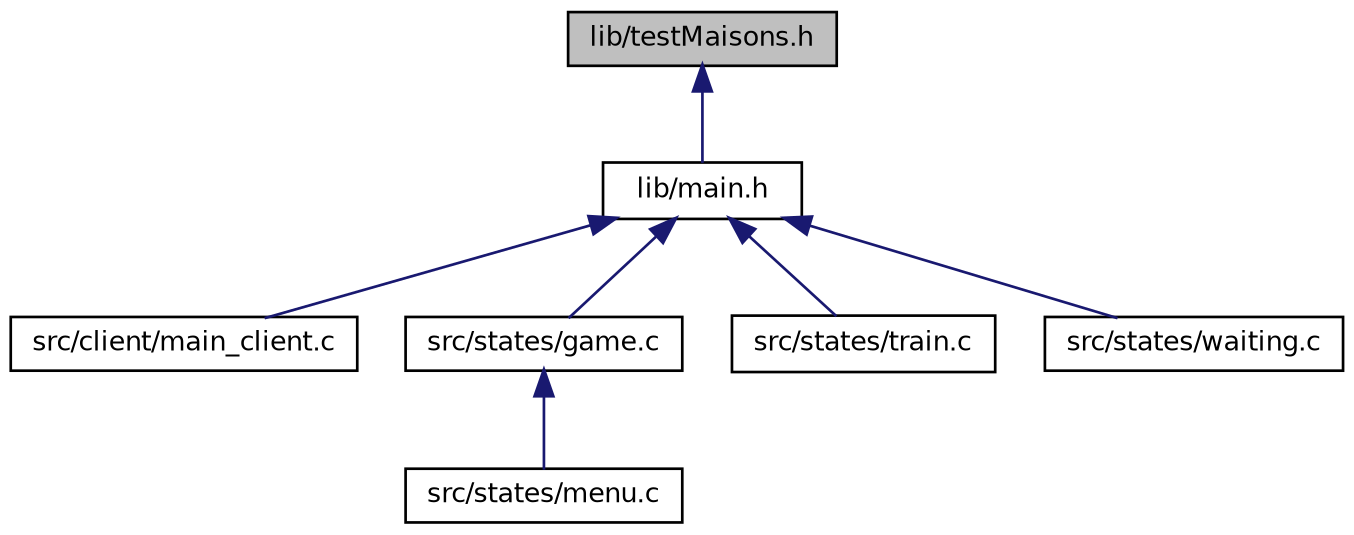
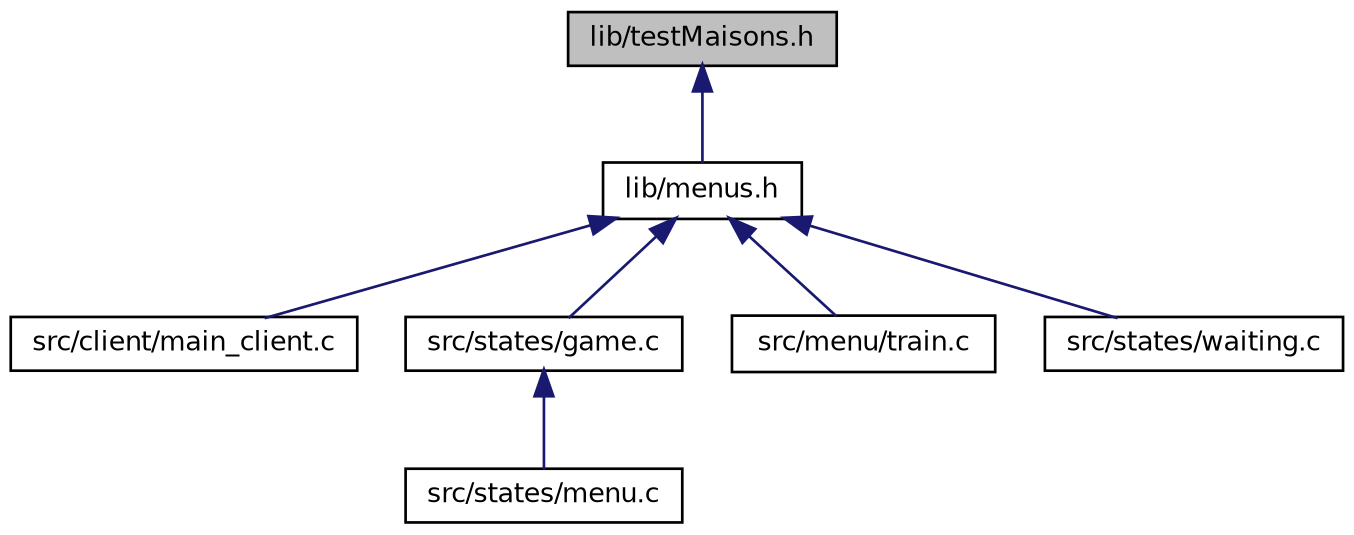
(702, 191) -> (702, 191)
(864, 344) -> (864, 344)
